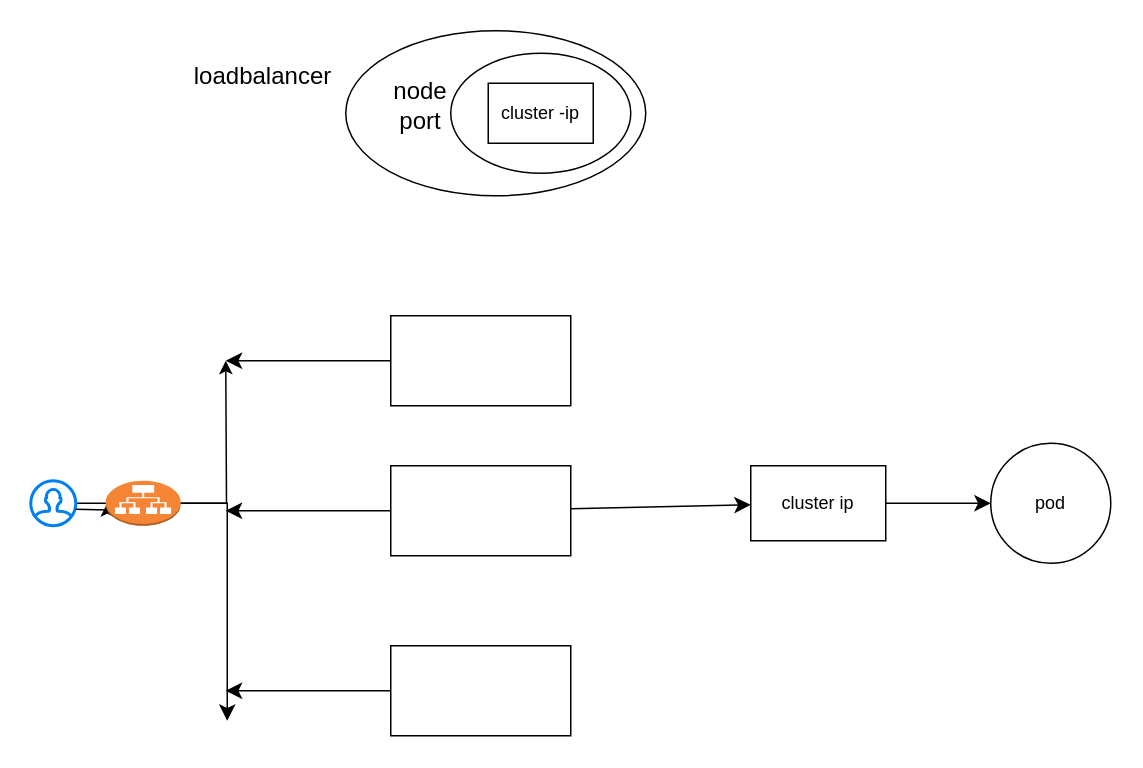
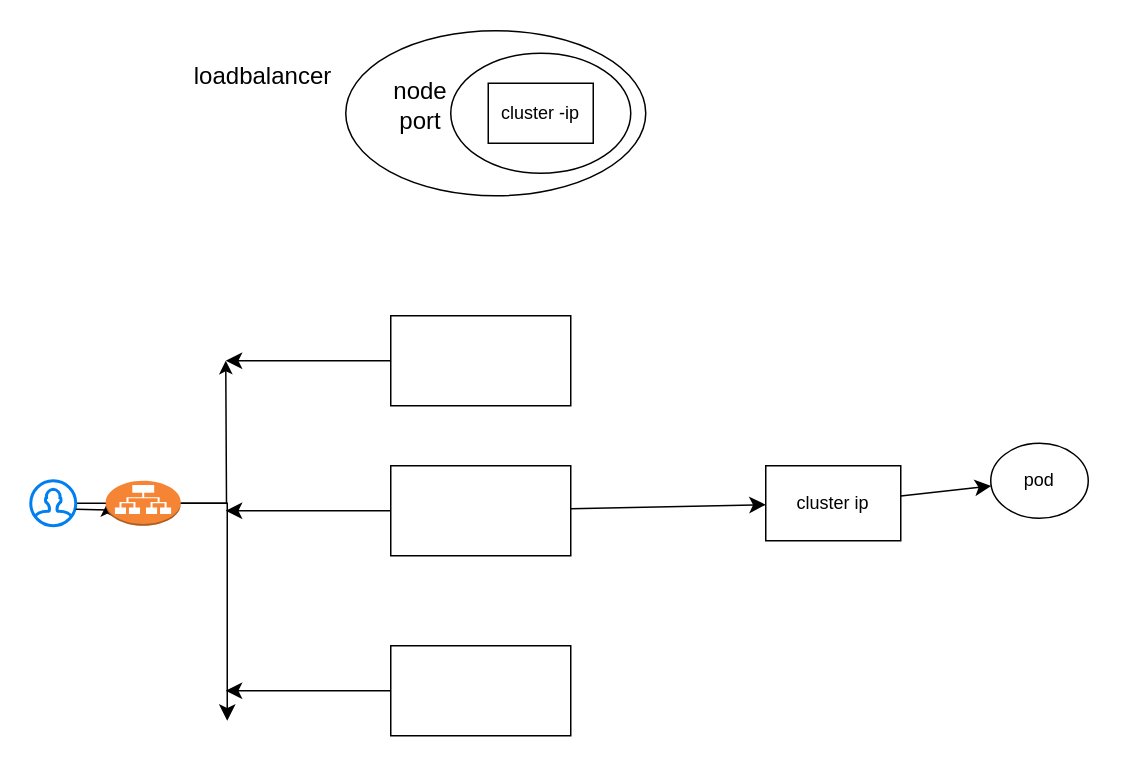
(818, 503) -> (833, 503)
(1051, 503) -> (1040, 481)
